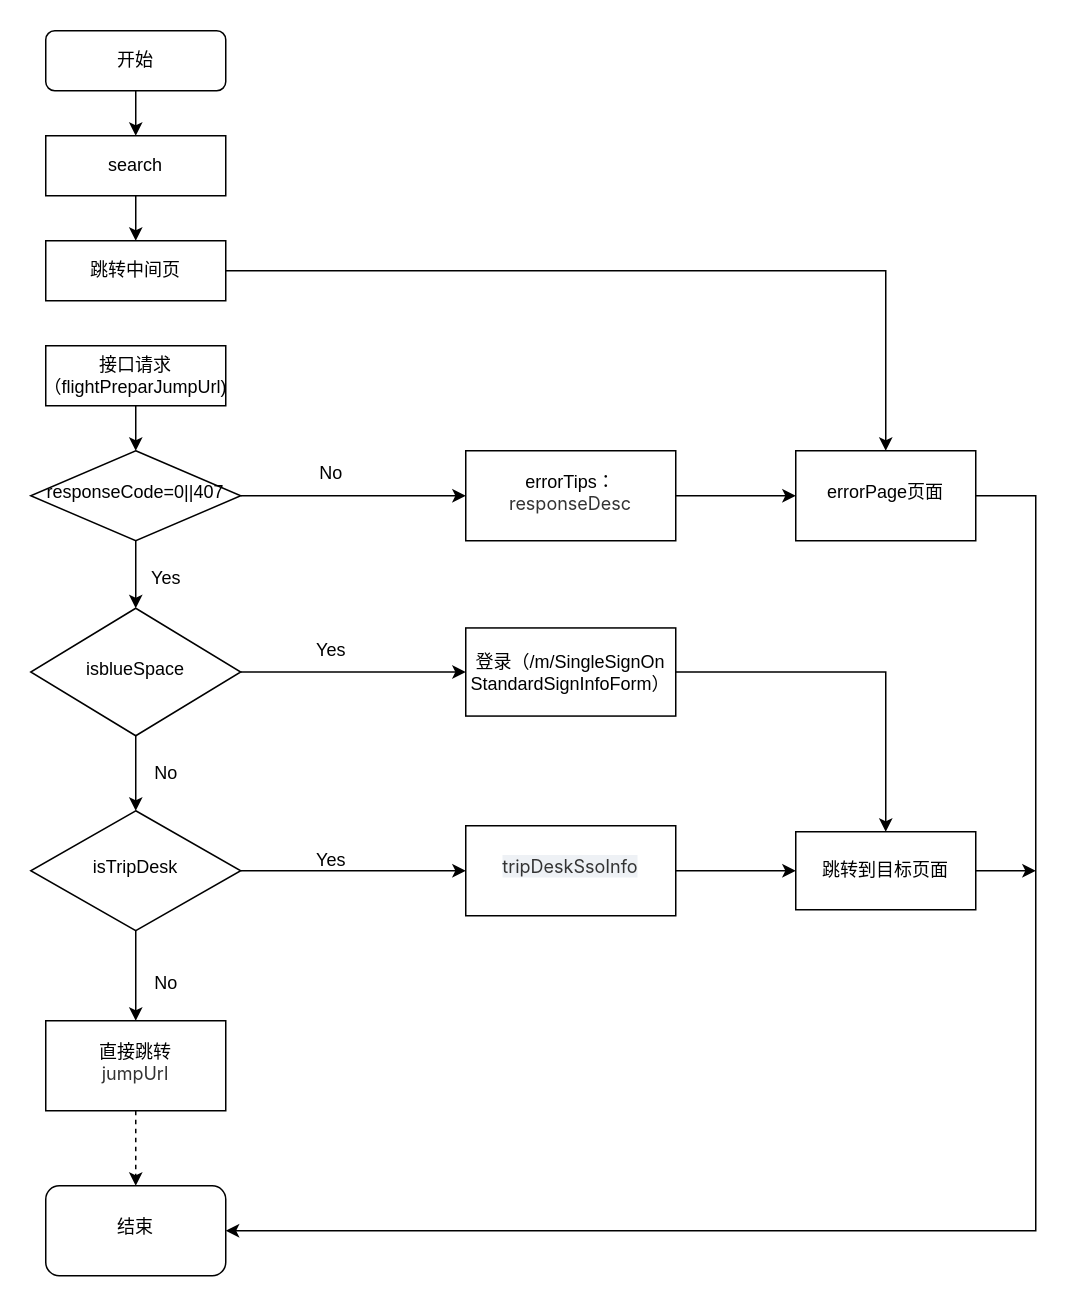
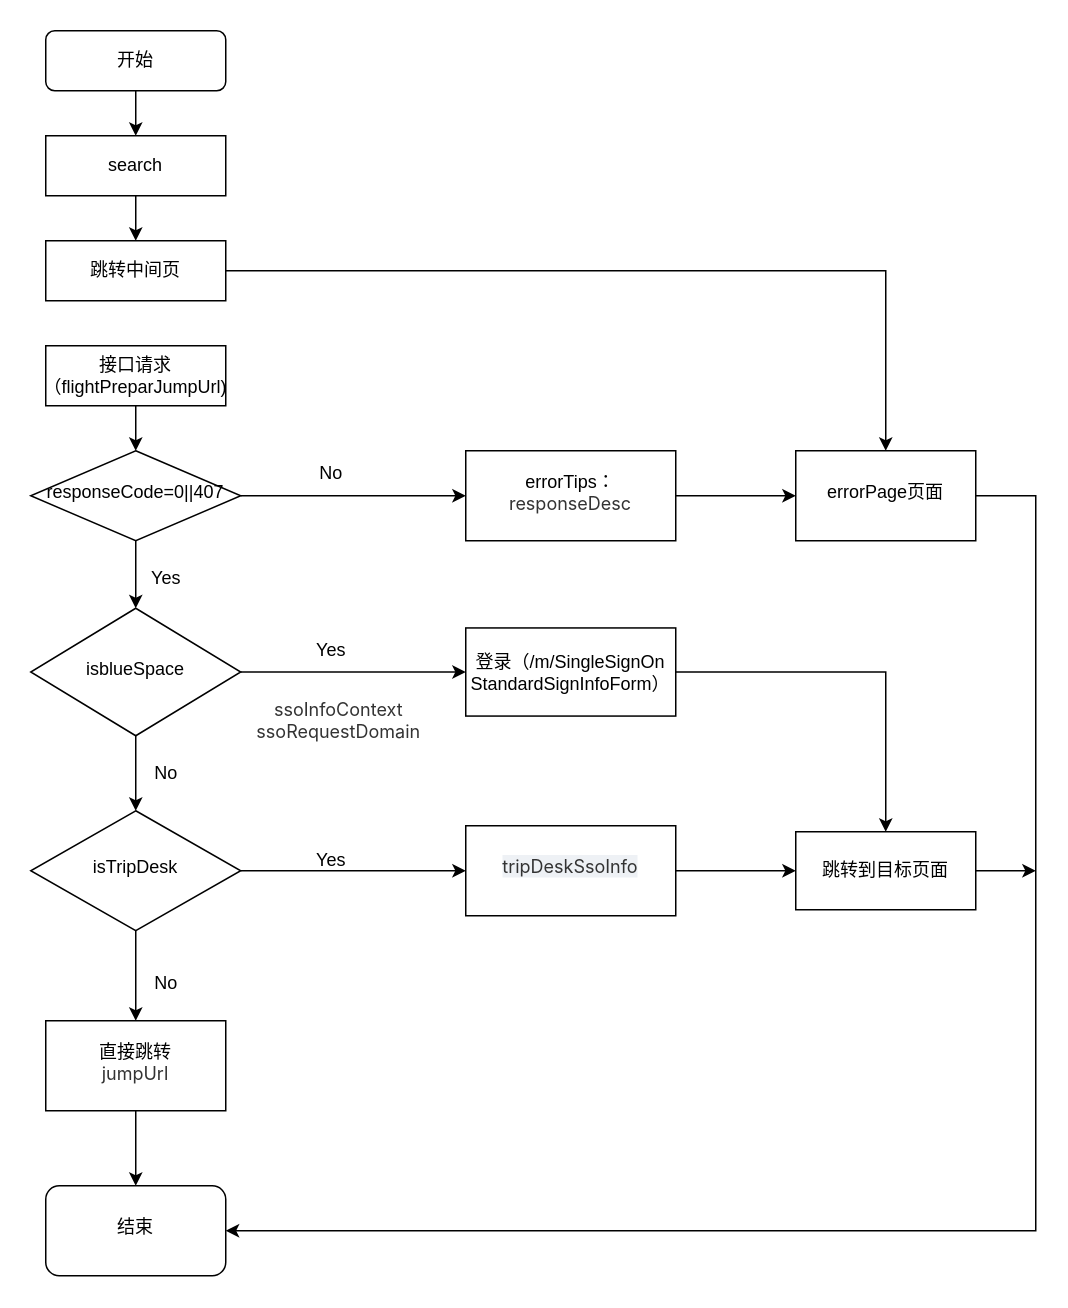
none -> (338, 721)
(136, 1144) -> (136, 1144)
